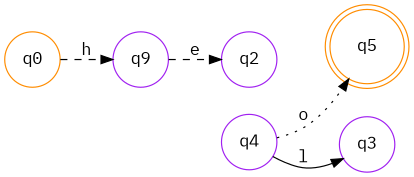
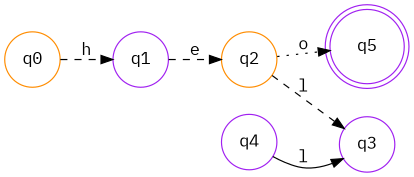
(367, 47) -> (367, 47)
(141, 60) -> (141, 60)
(249, 60) -> (249, 60)
none -> (303, 98)
(314, 120) -> (298, 54)
